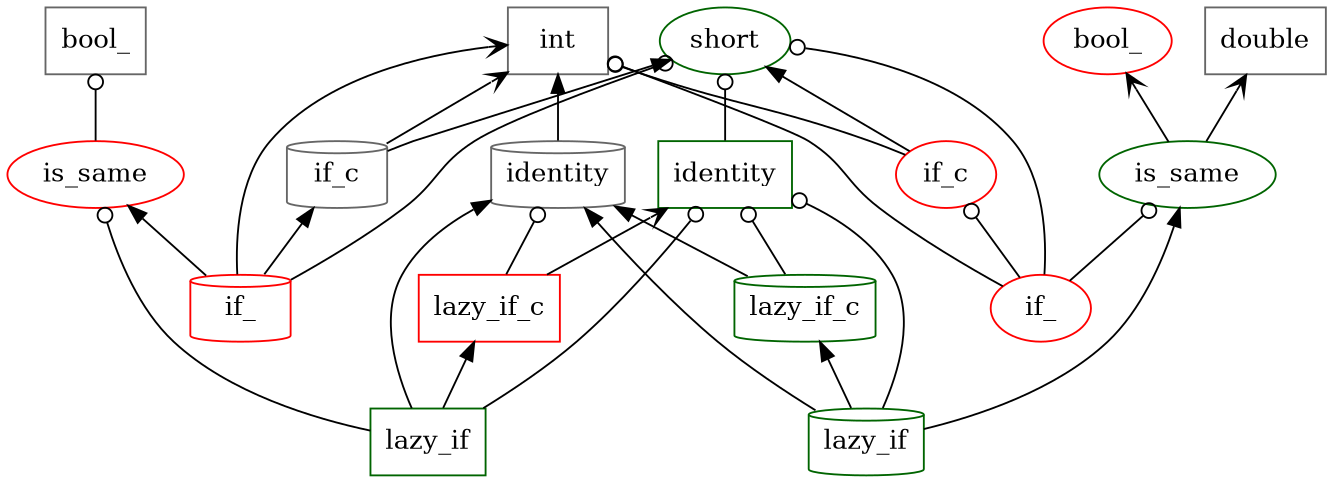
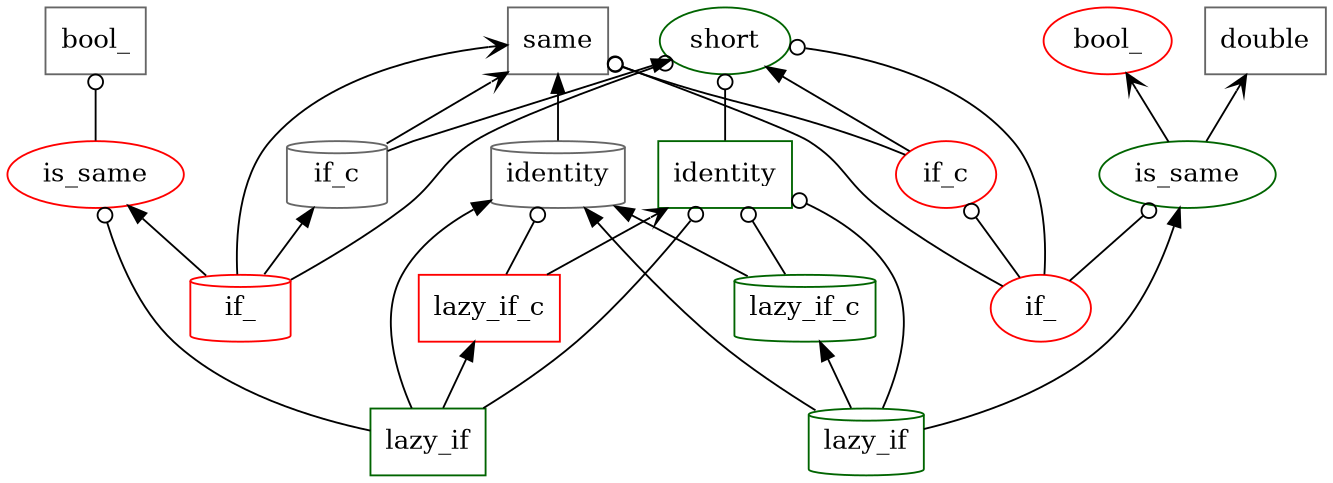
(558, 41) -> (558, 41)
